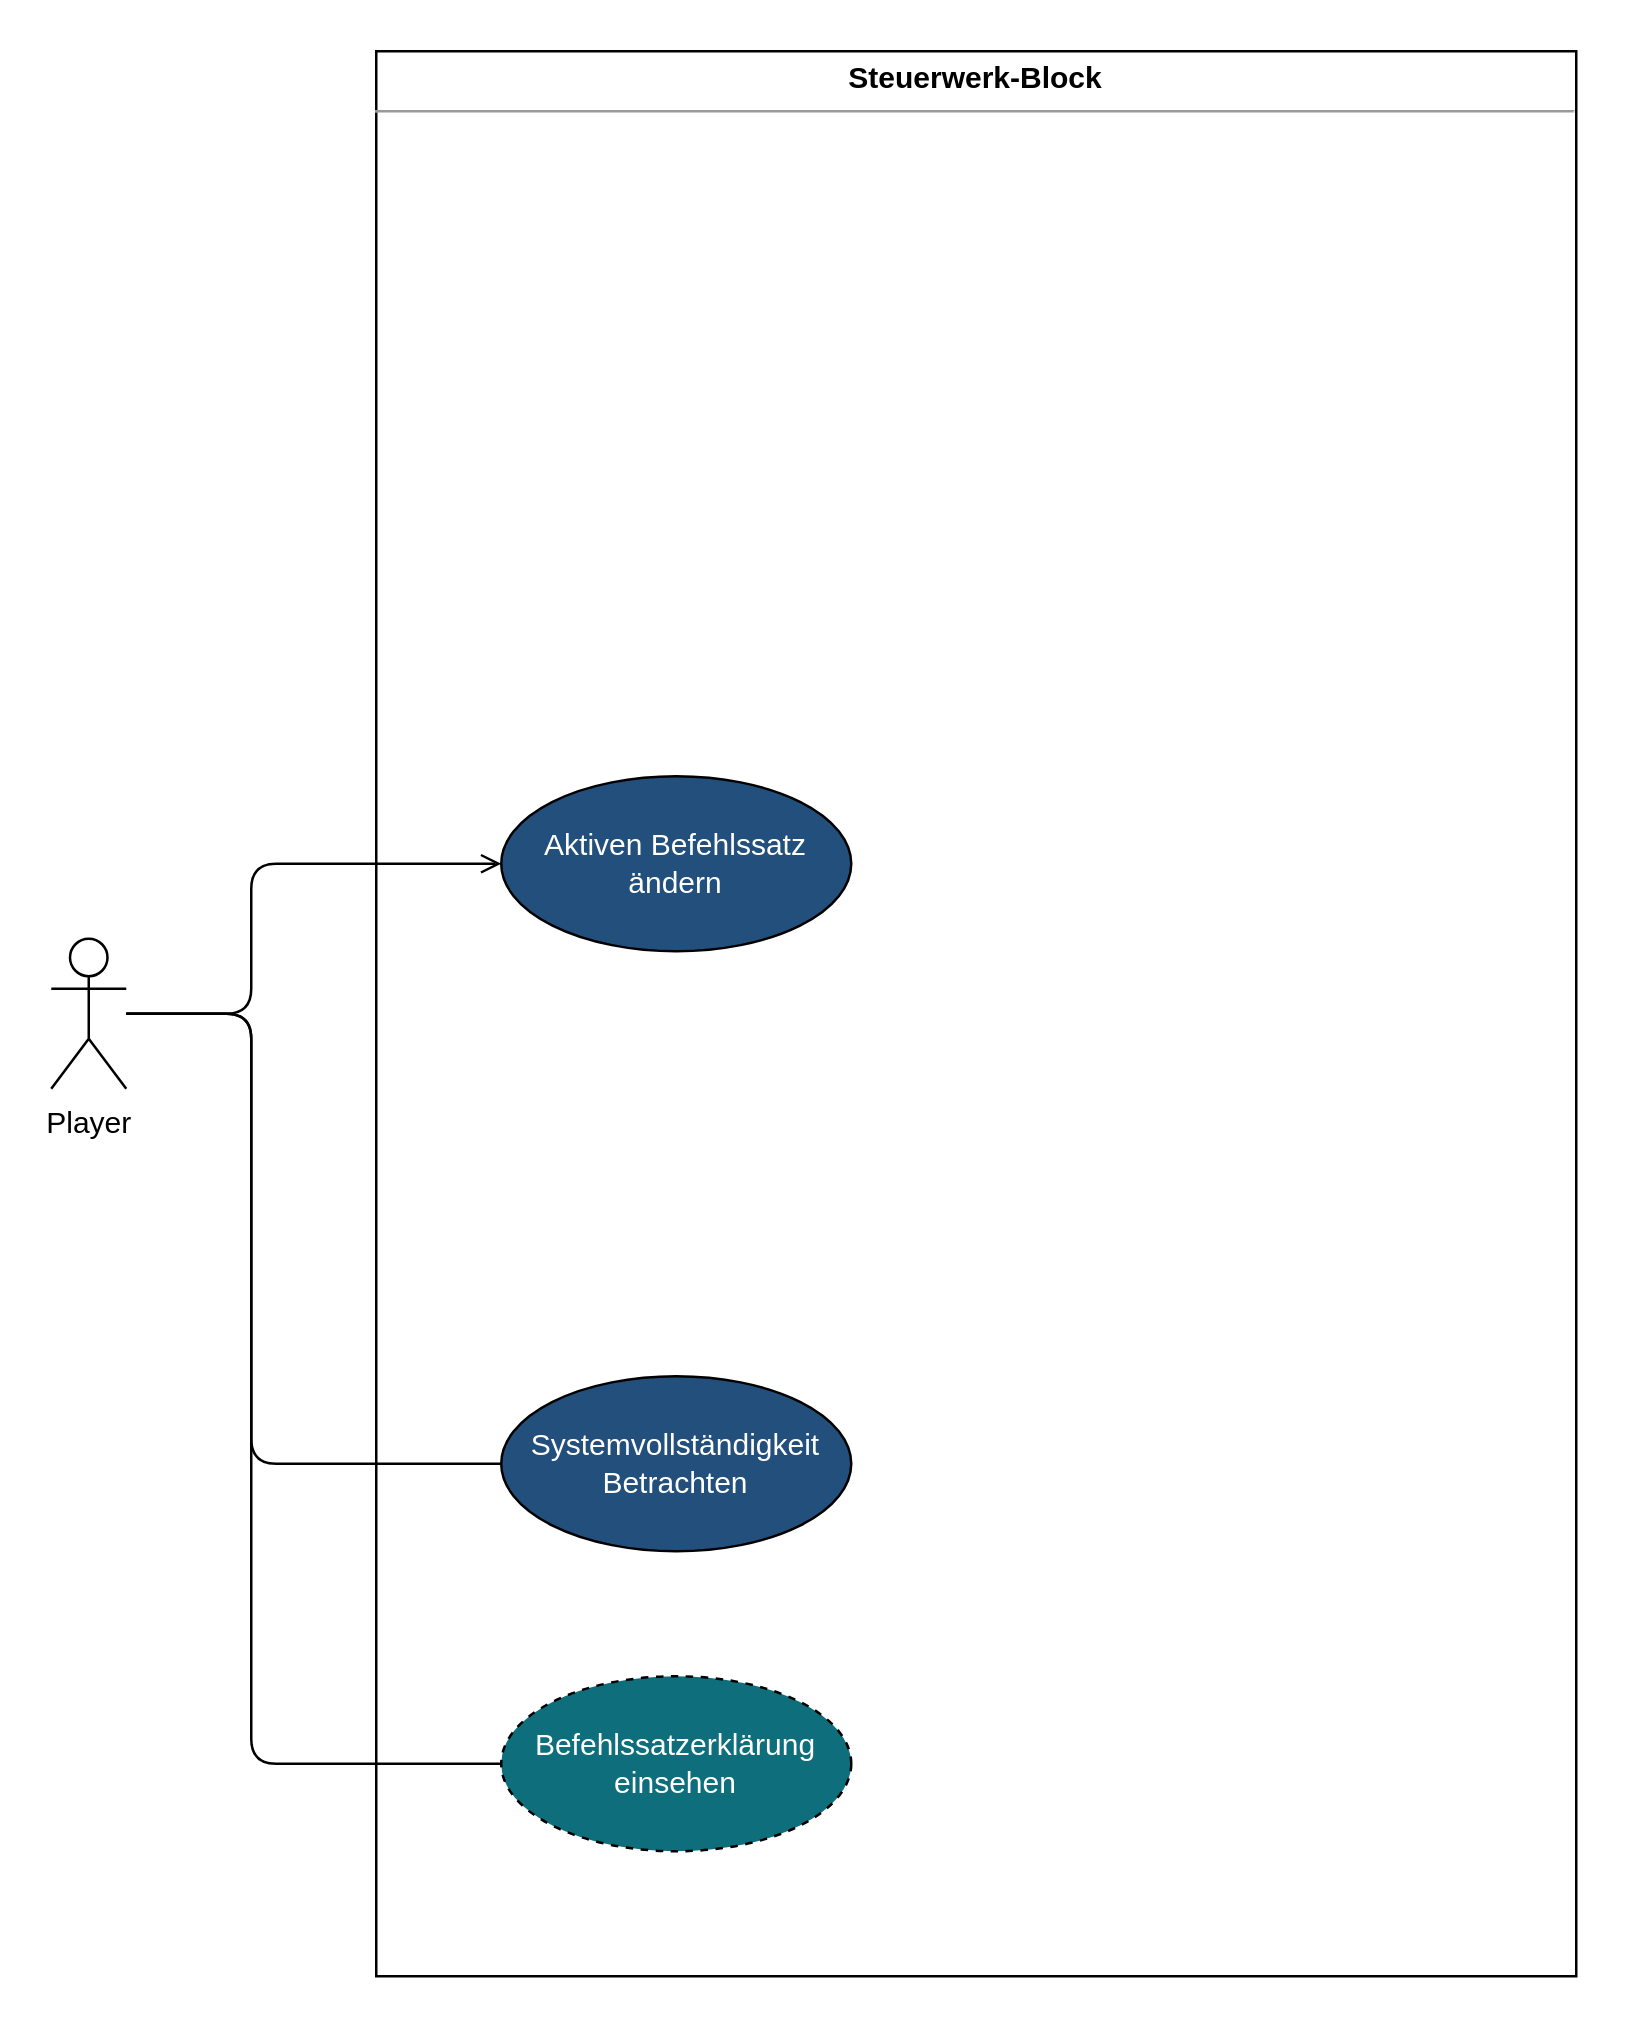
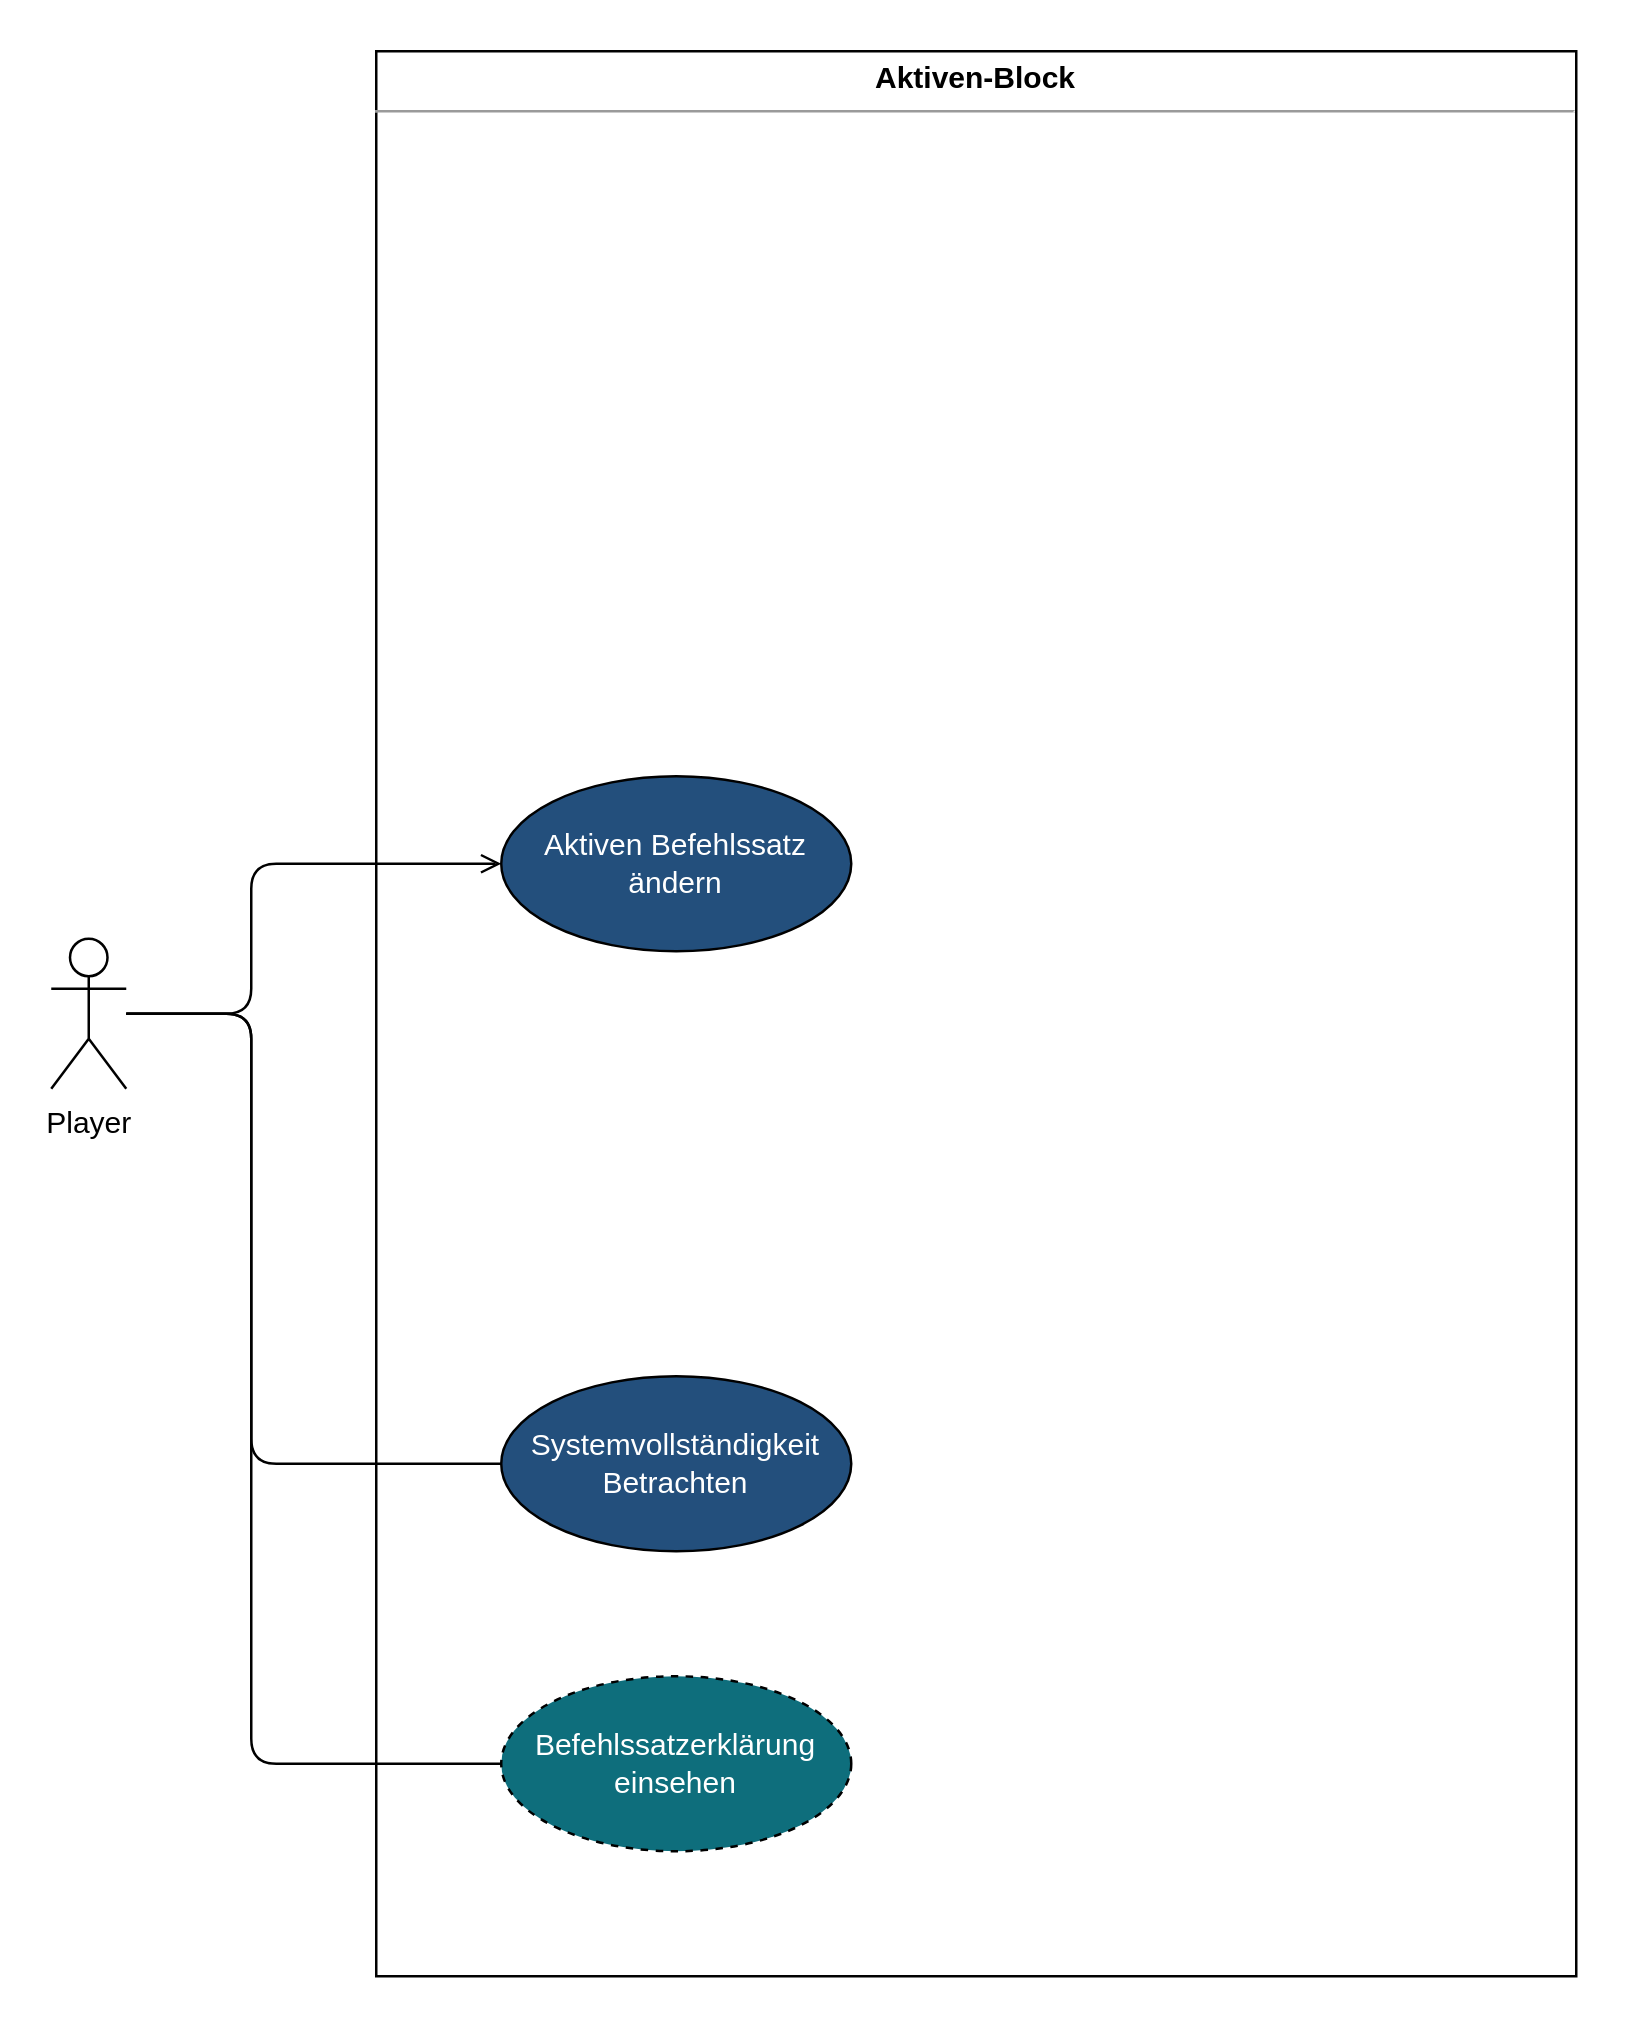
(507, 69) -> (478, 69)
